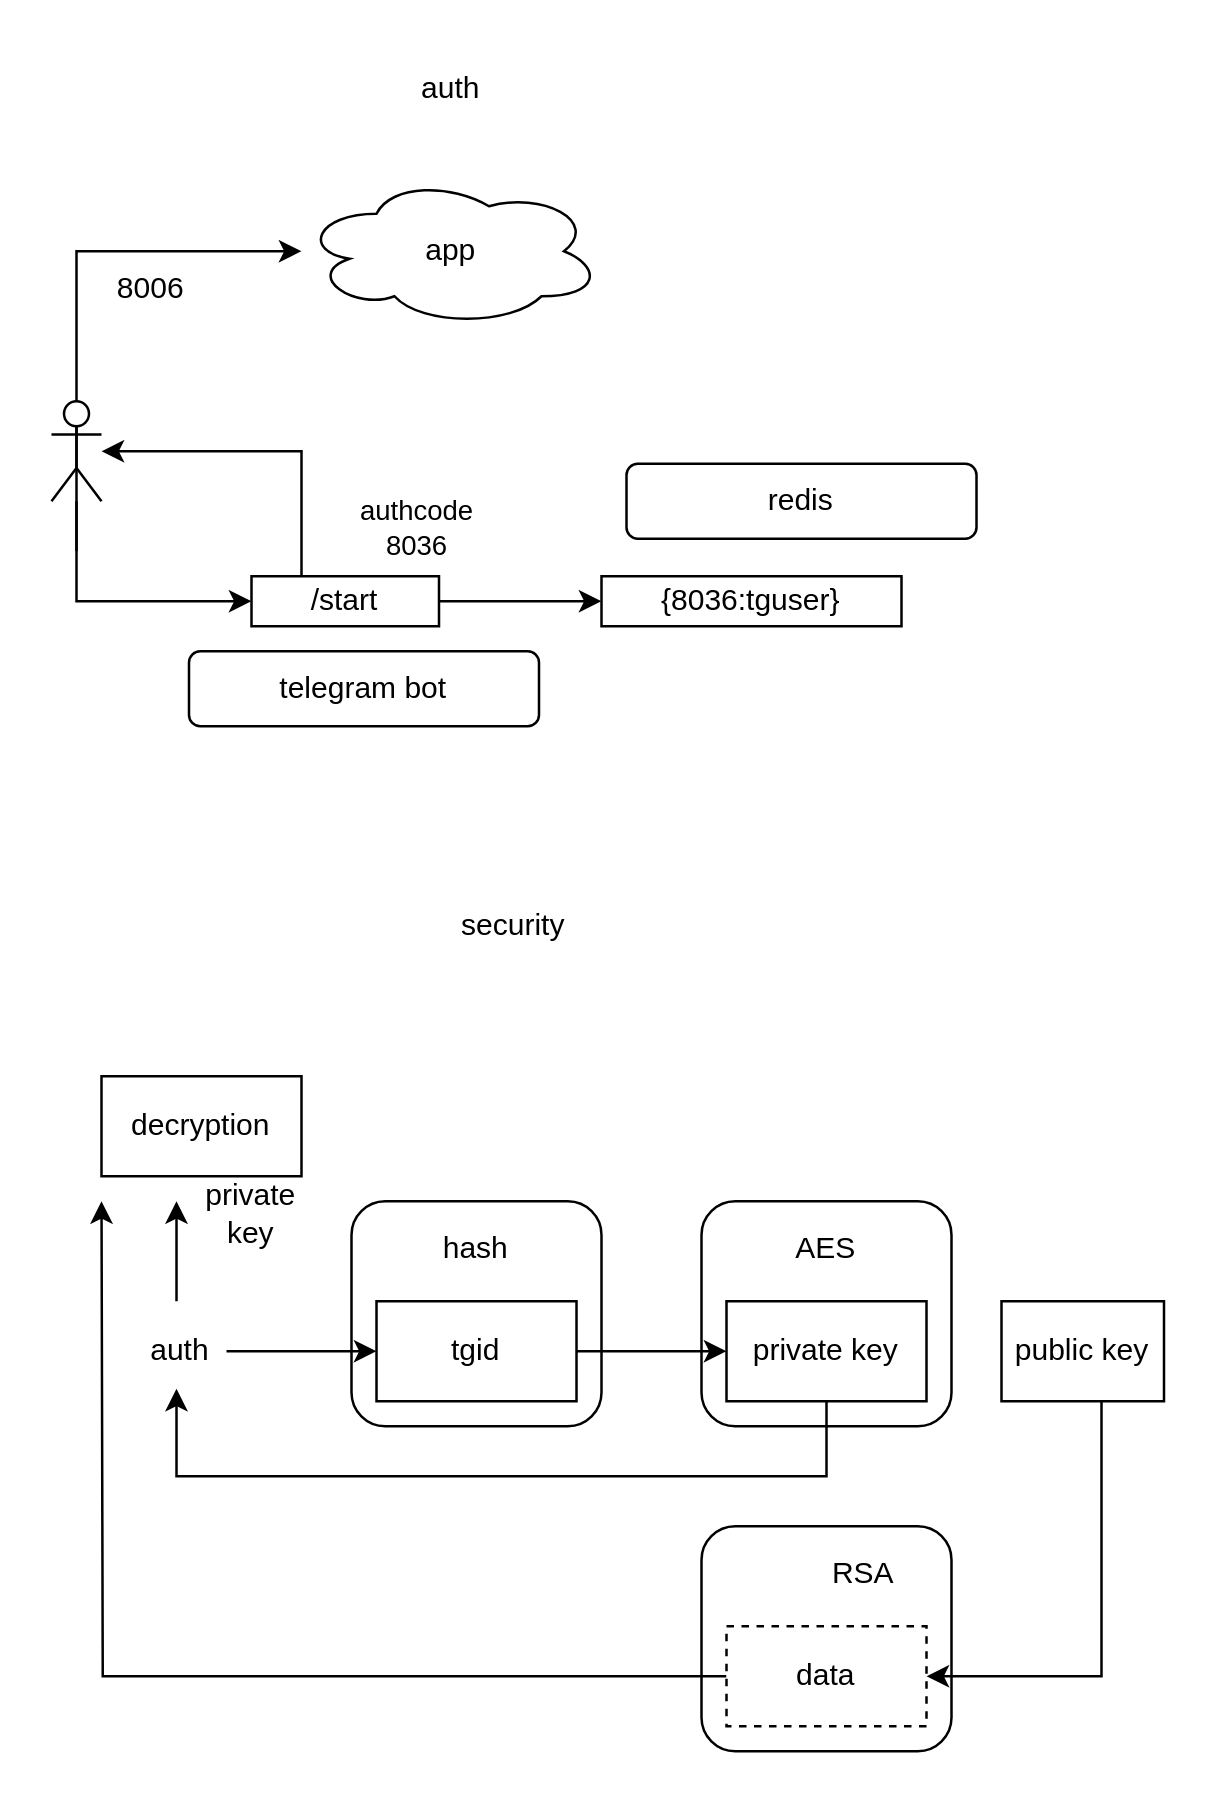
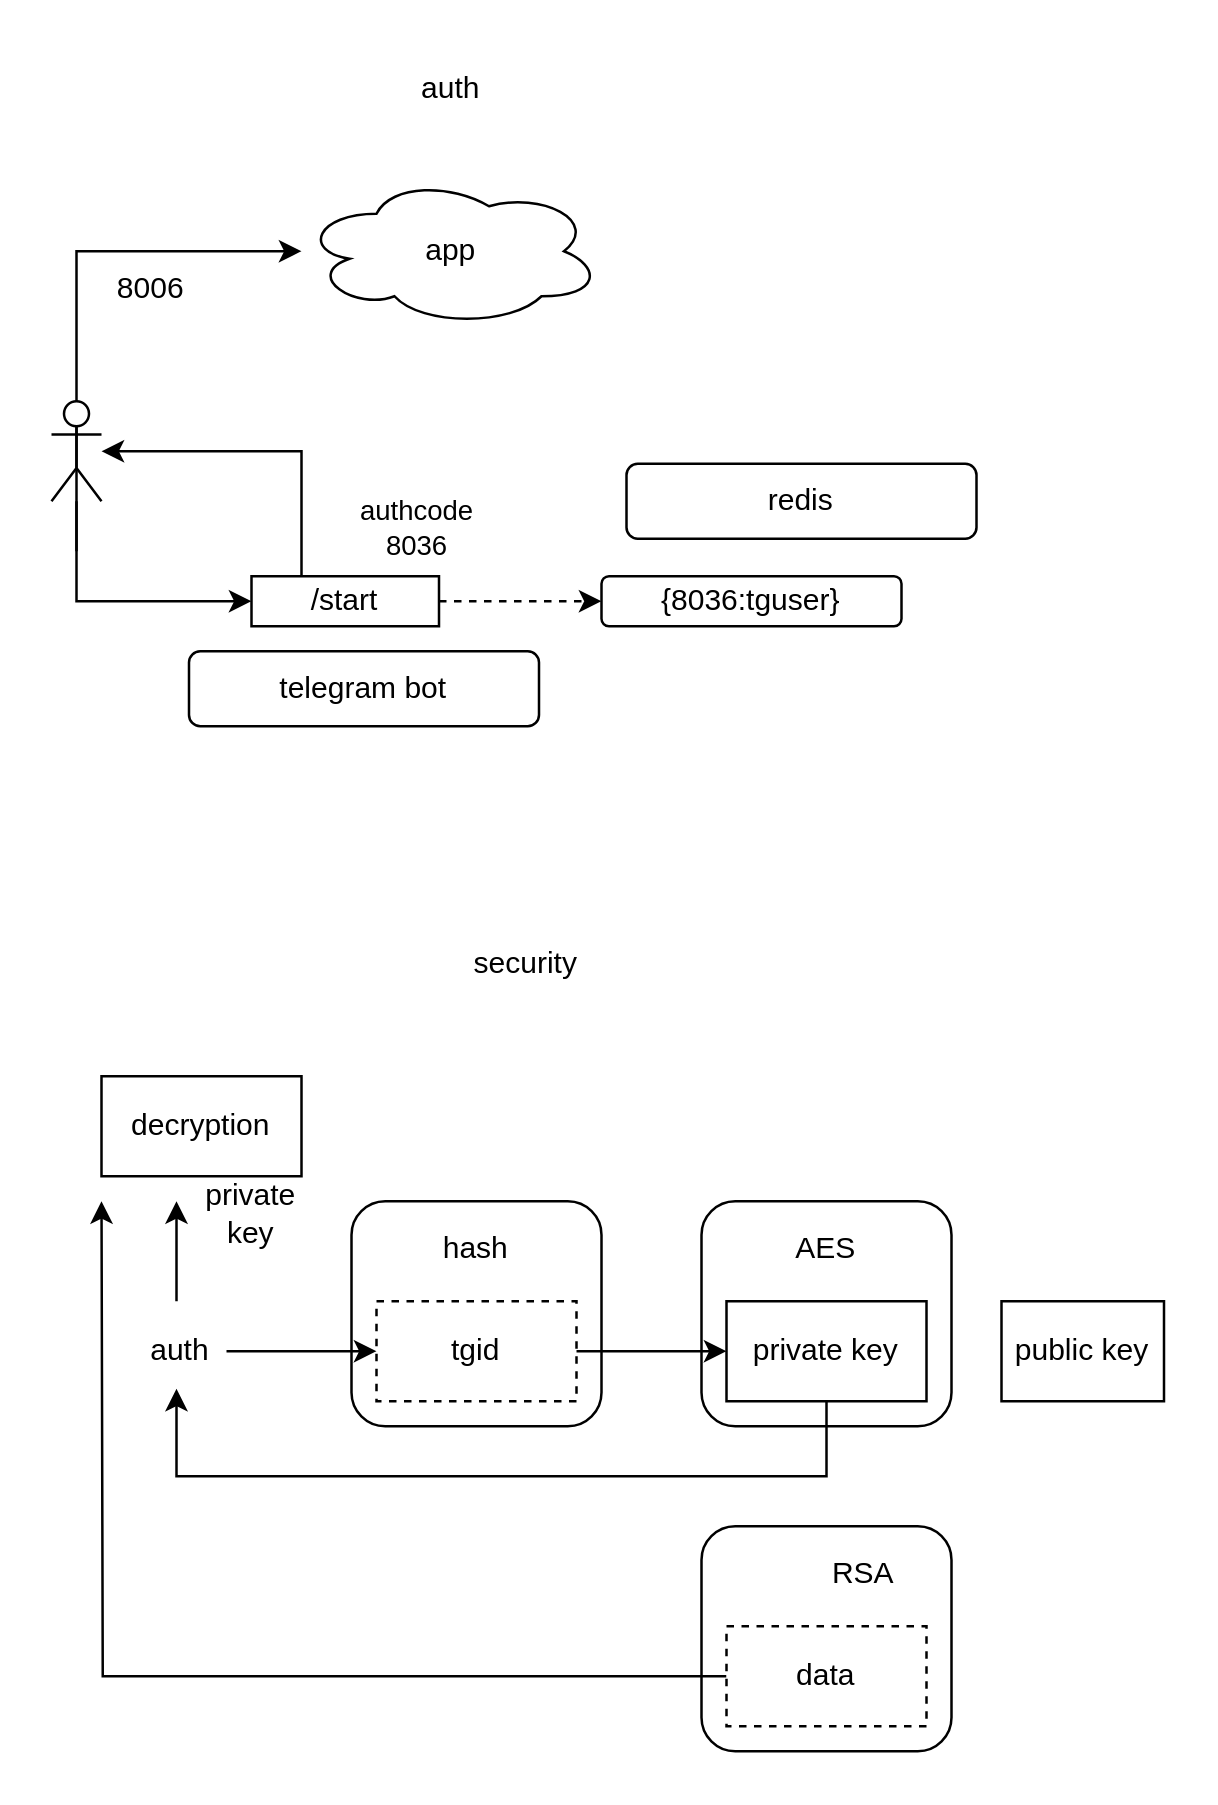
(515, 601) -> (515, 601)
(751, 601) -> (751, 601)
(514, 926) -> (526, 964)
(476, 1351) -> (476, 1351)
(1101, 1618) -> none
